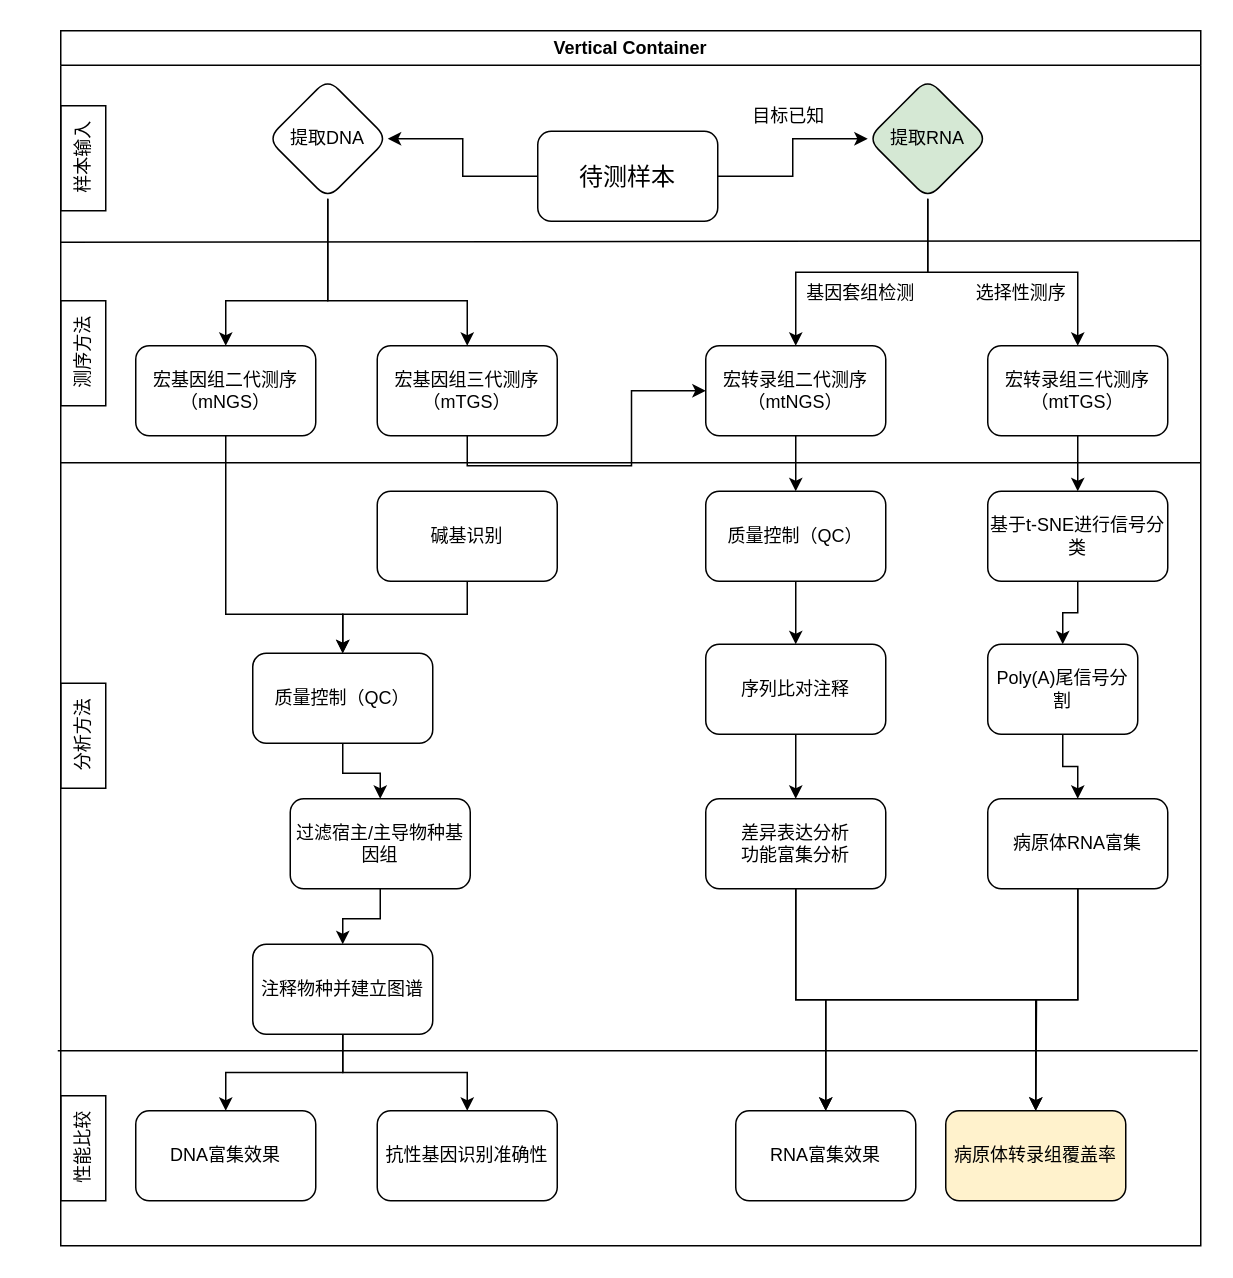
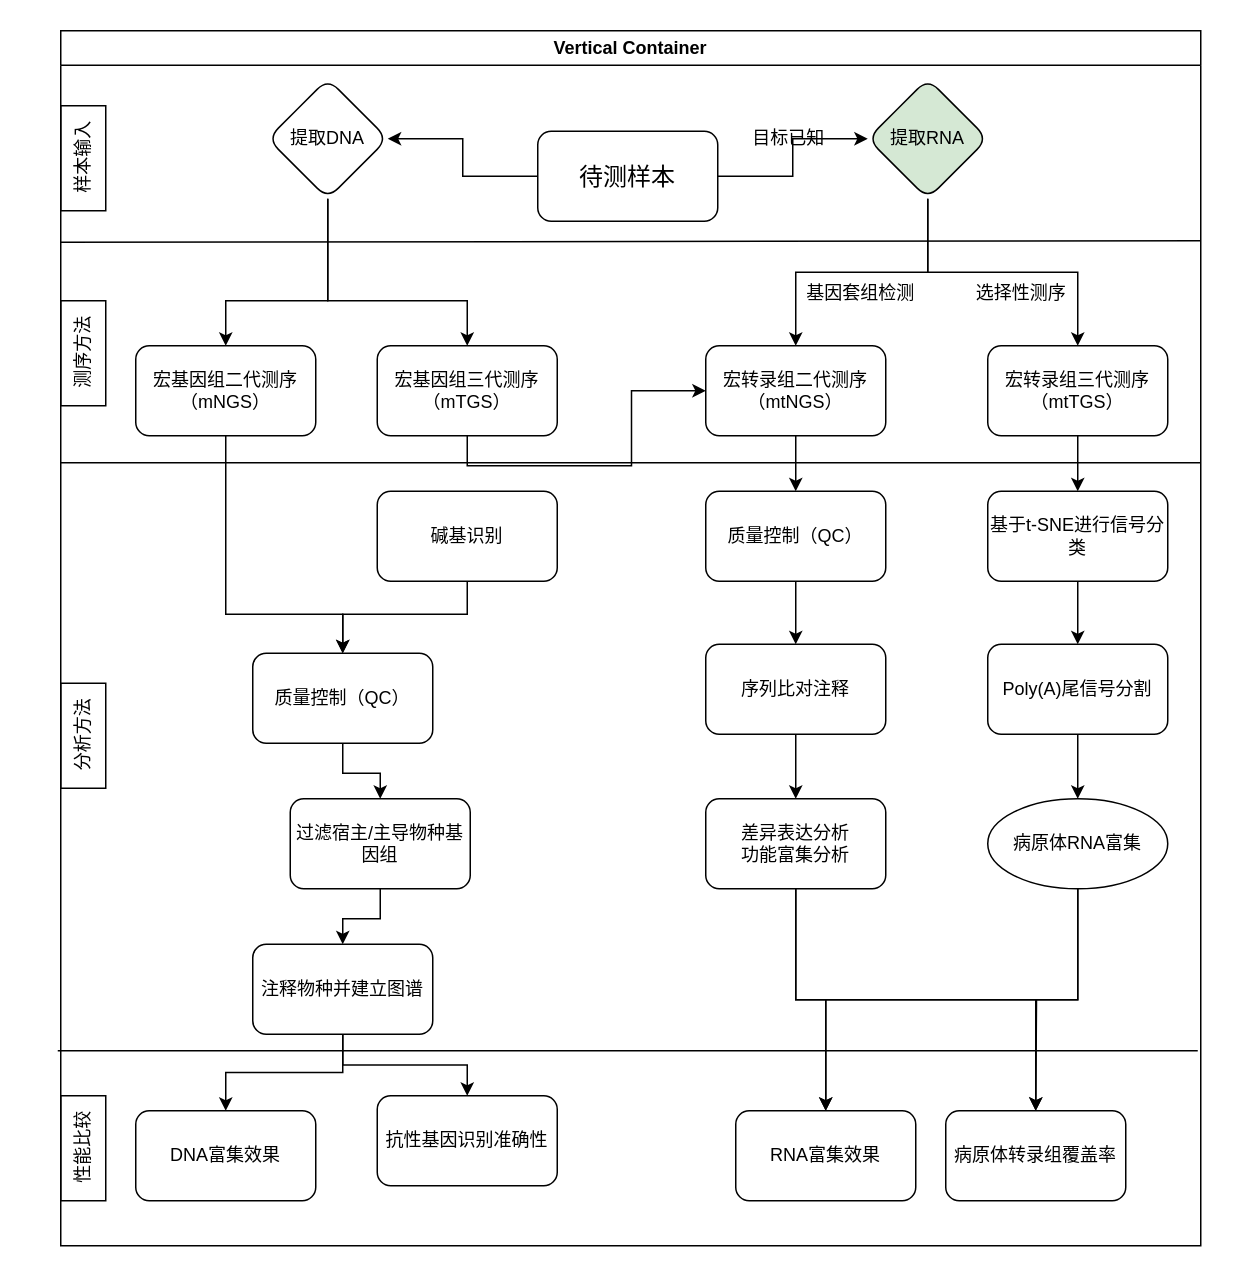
(788, 116) -> (788, 139)
(1063, 689) -> (1078, 689)
(1078, 844) -> (1078, 844)
(467, 1156) -> (467, 1141)
(1036, 1156) -> (1036, 1156)
